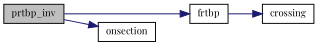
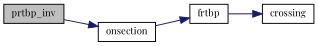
(122, 14) -> (168, 23)
